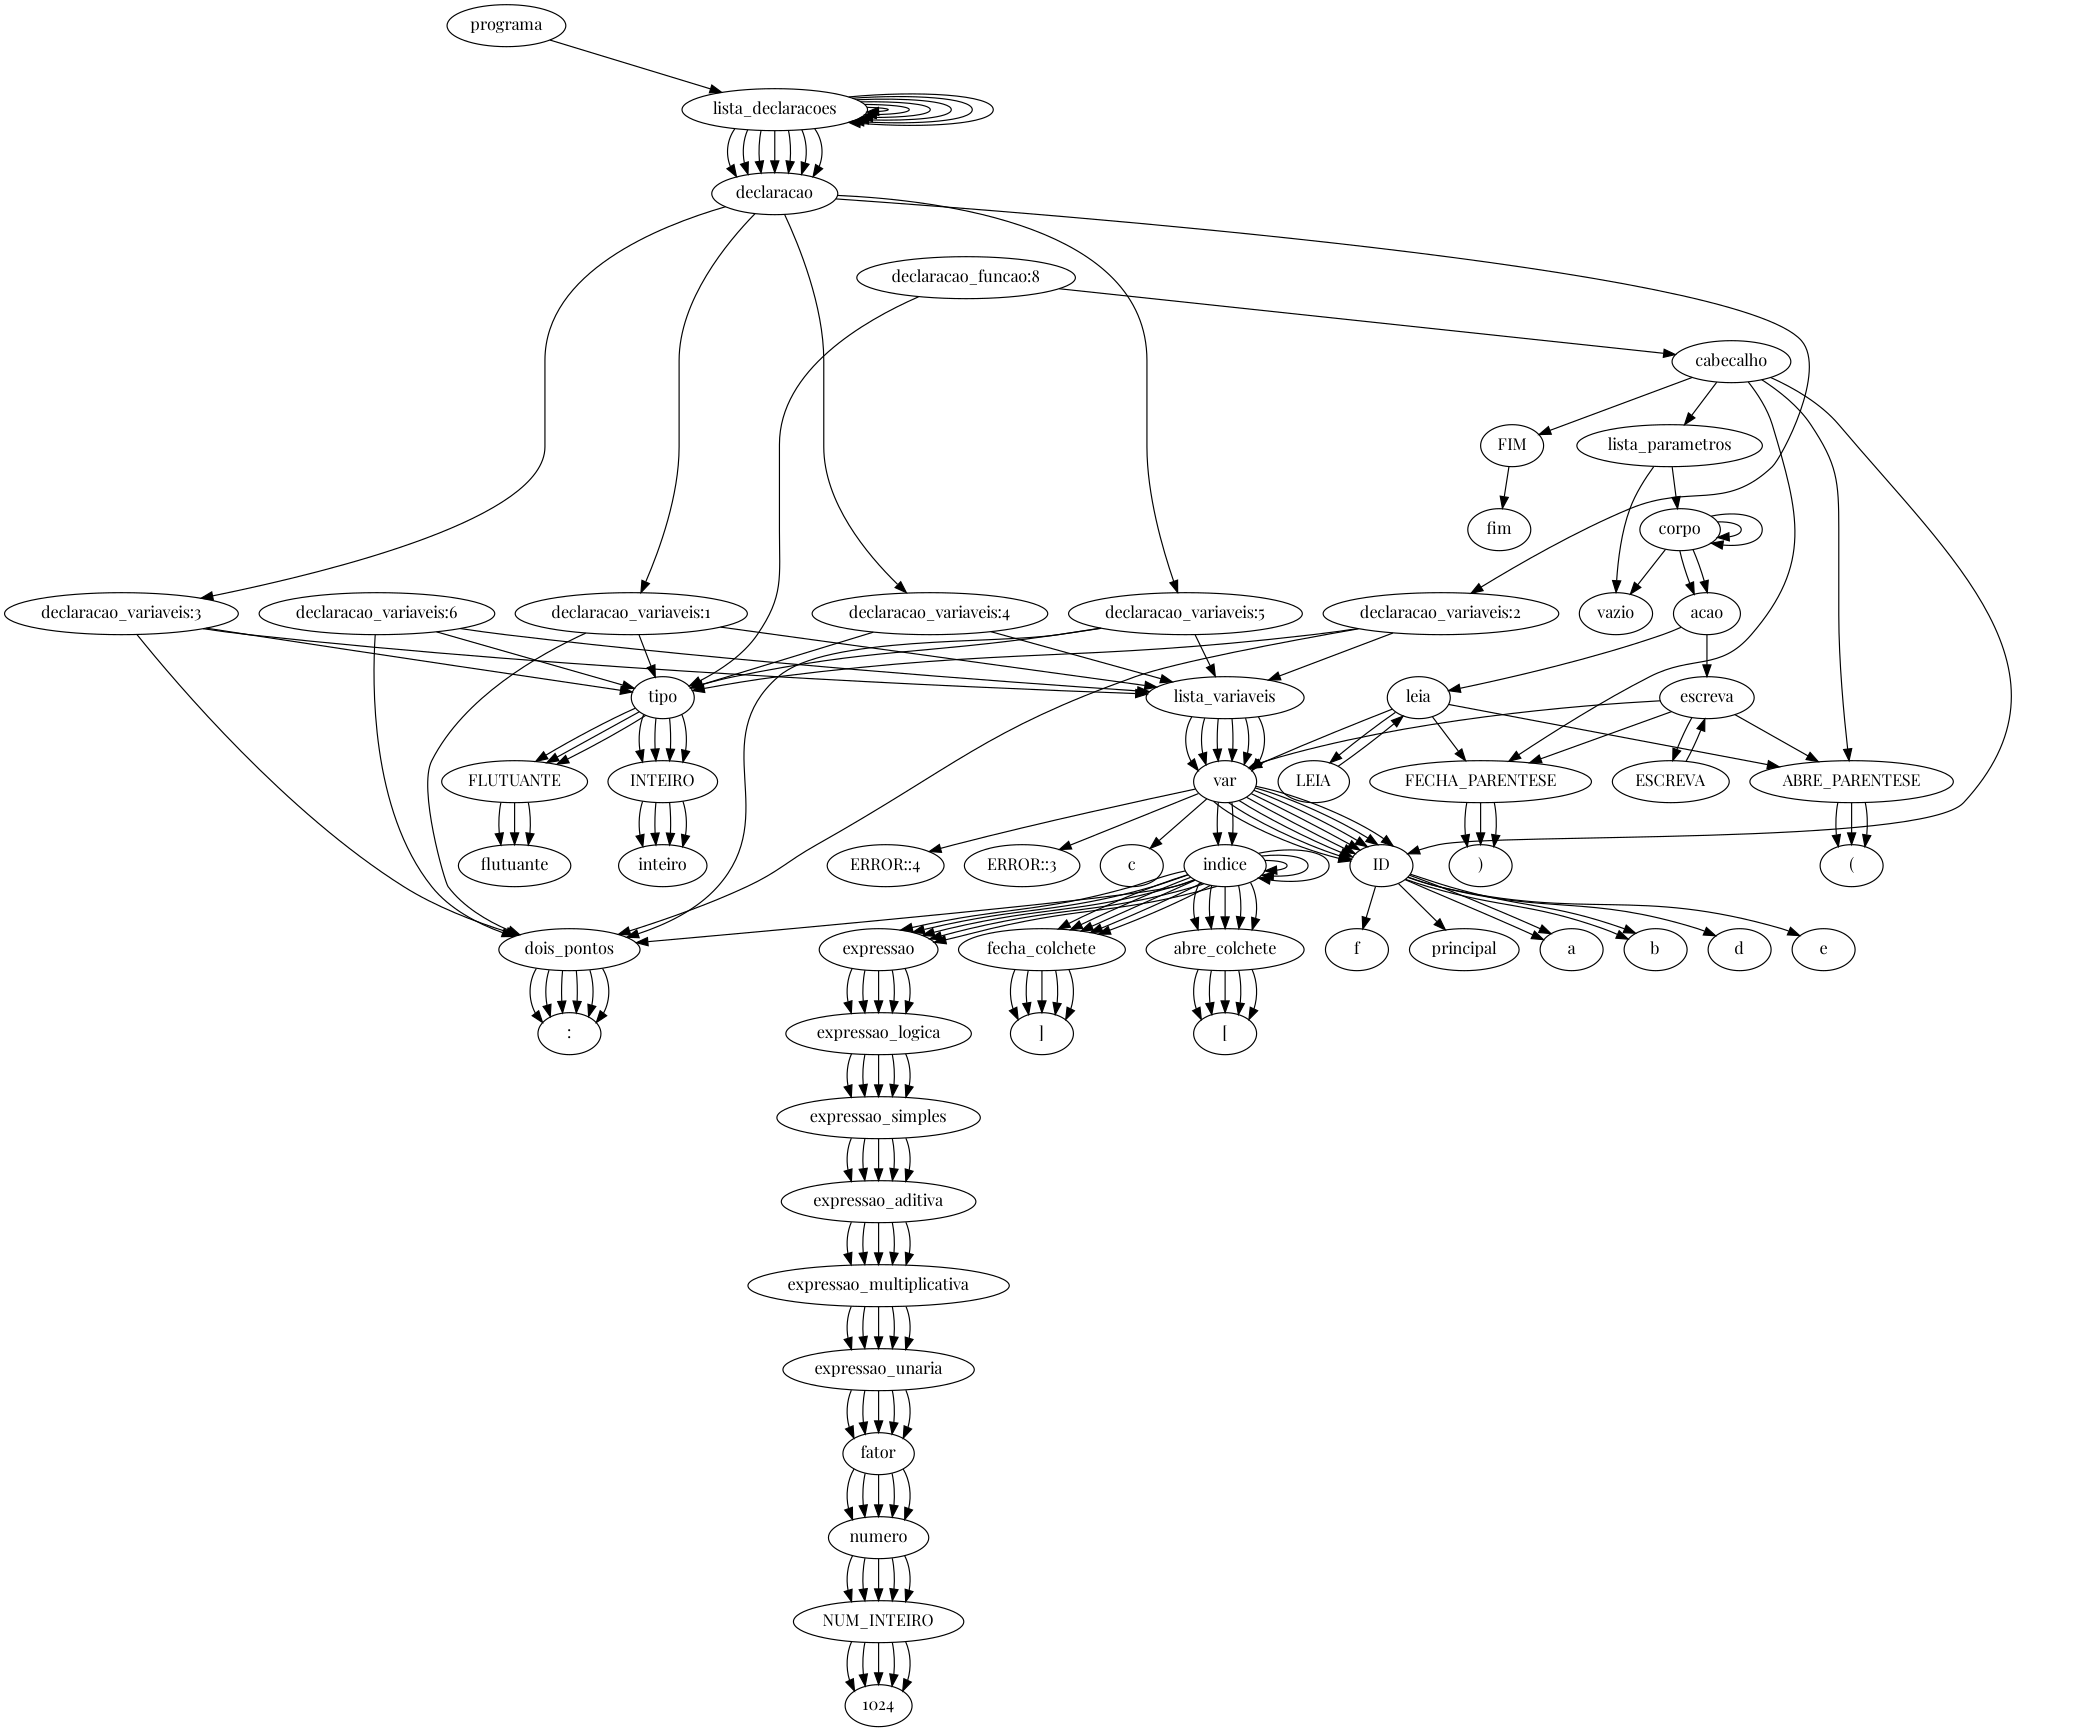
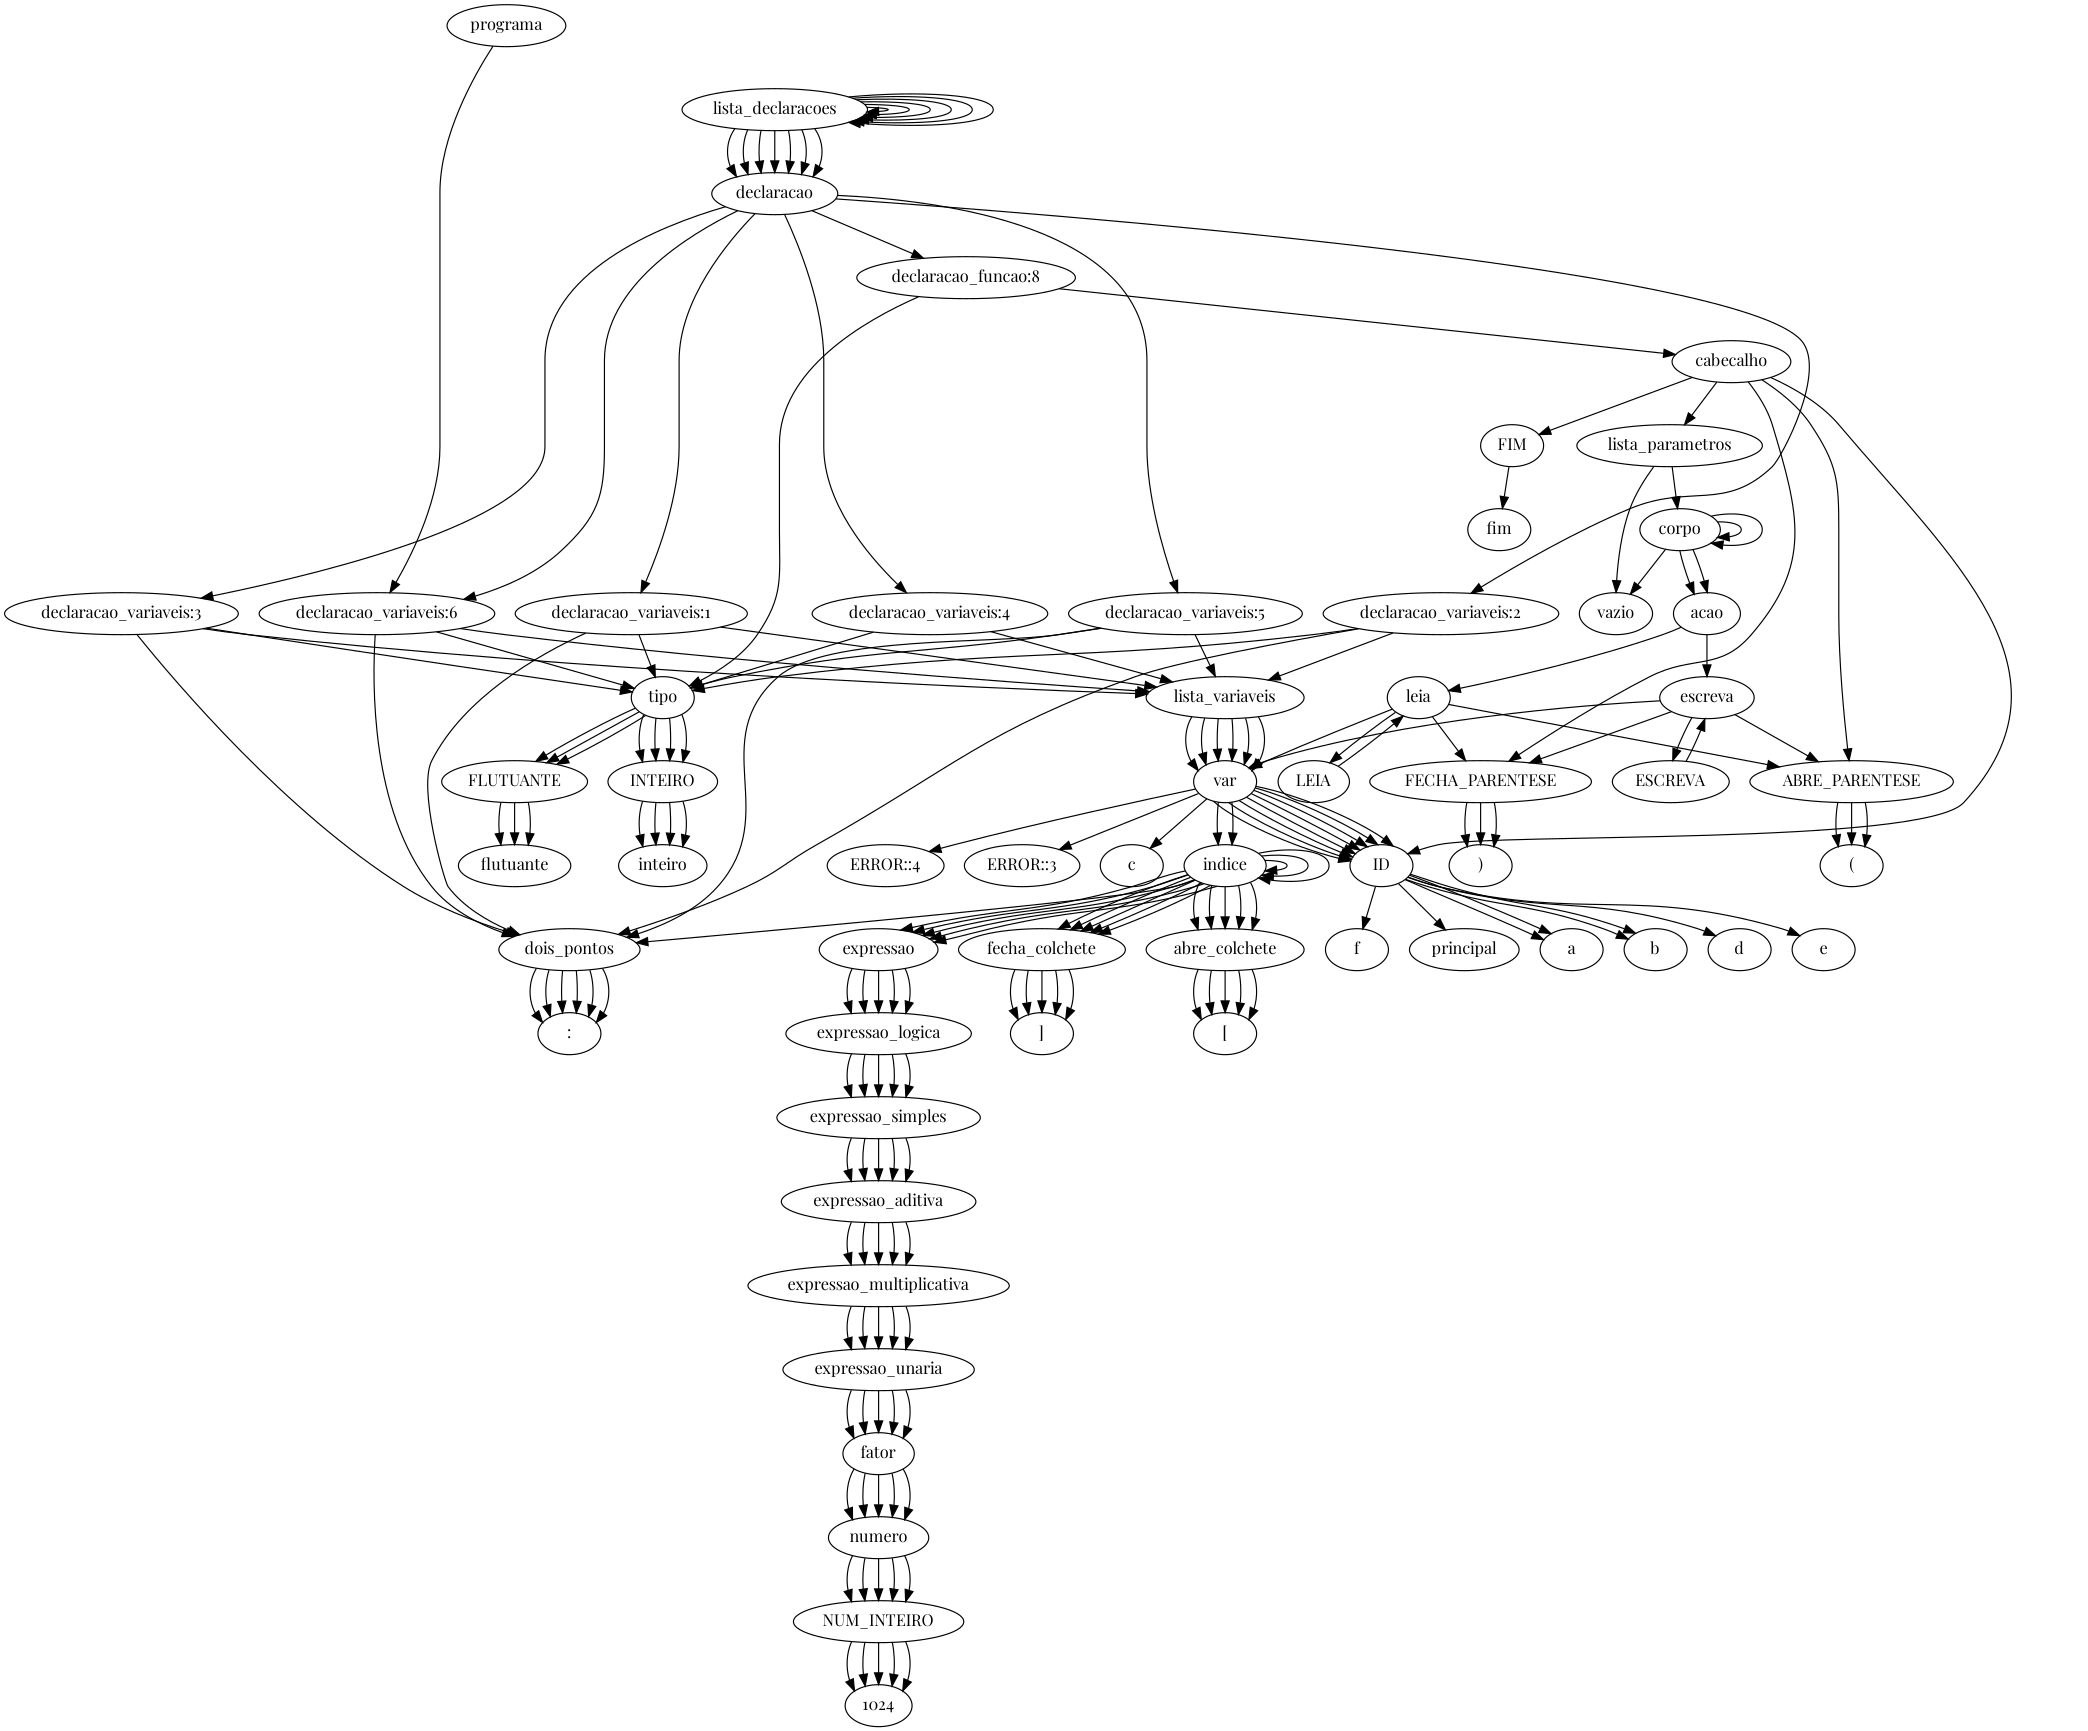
(630, 65) -> (440, 313)
none -> (862, 232)
none -> (604, 406)
